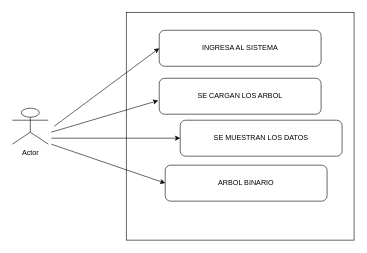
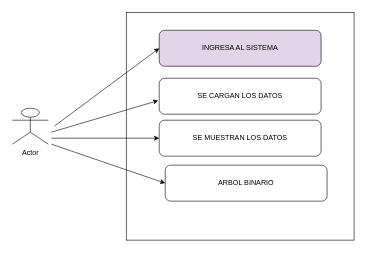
(240, 48) -> (240, 48)
(240, 96) -> (240, 96)
(261, 138) -> (240, 138)
